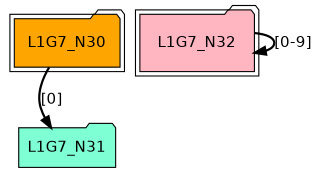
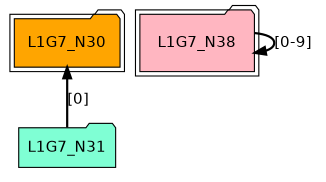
(197, 43) -> (197, 43)
(40, 92) -> (67, 103)
